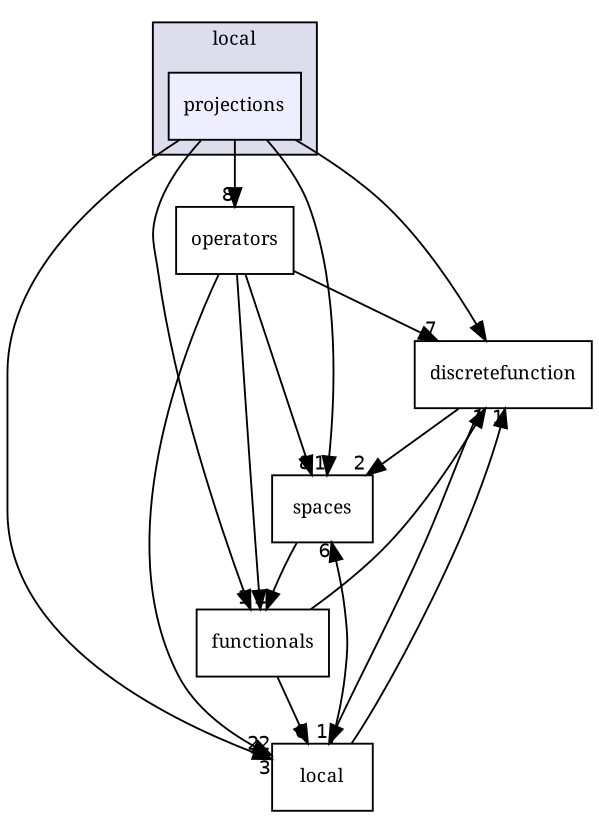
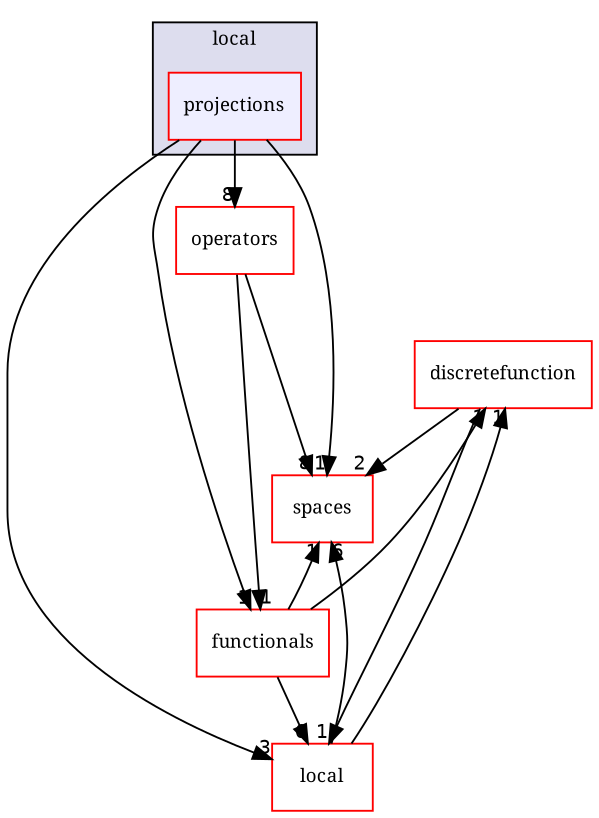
(235, 106) -> (235, 106)
(399, 219) -> none
(235, 240) -> (235, 240)
(357, 302) -> none
(503, 375) -> (503, 375)
(322, 509) -> (322, 509)
(151, 525) -> none
(284, 567) -> (301, 585)
(263, 643) -> (263, 643)
(322, 777) -> (322, 777)
